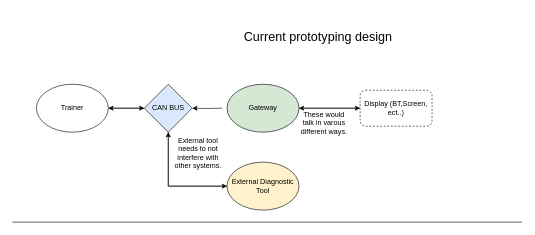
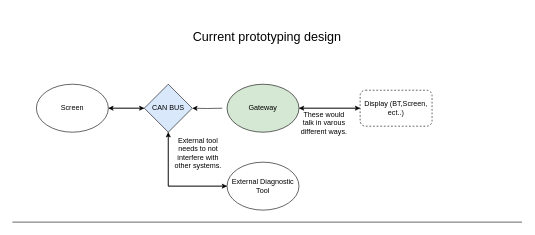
(318, 36) -> (267, 36)
(72, 108) -> (72, 108)
(263, 186) -> (263, 186)
